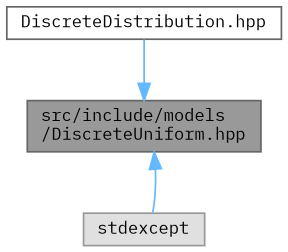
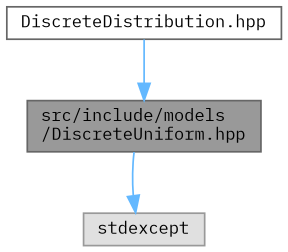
(155, 191) -> (133, 174)
